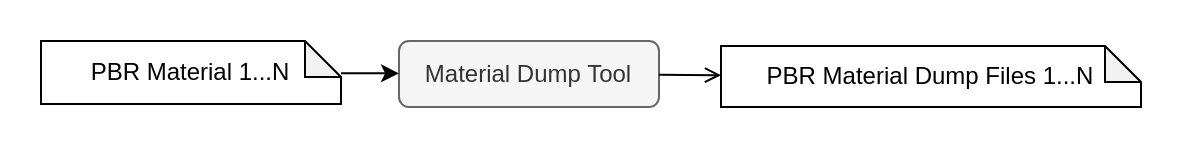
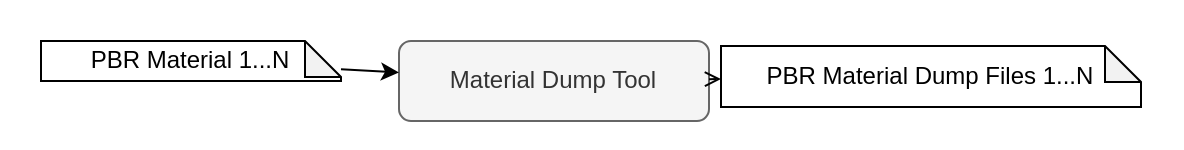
(191, 73) -> (191, 61)
(529, 74) -> (554, 81)
